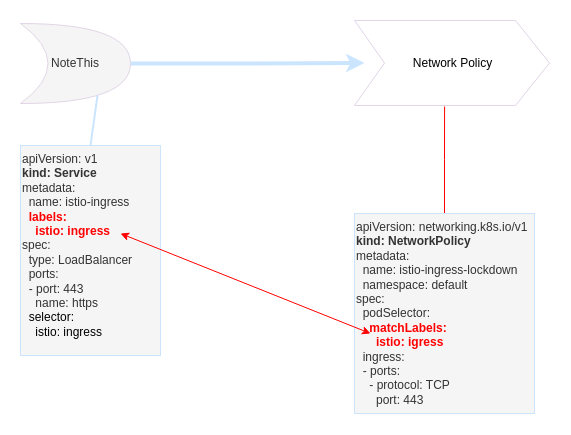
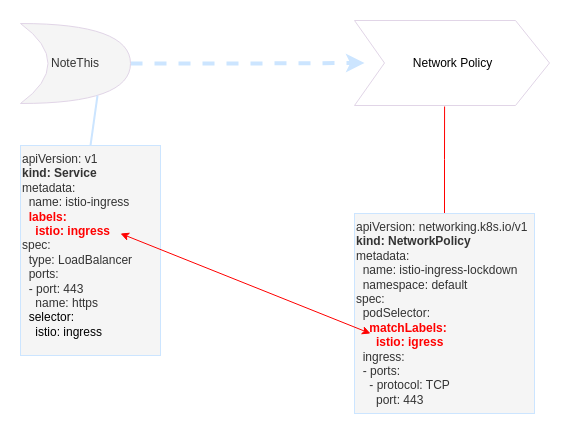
(268, 63) -> (268, 63)
